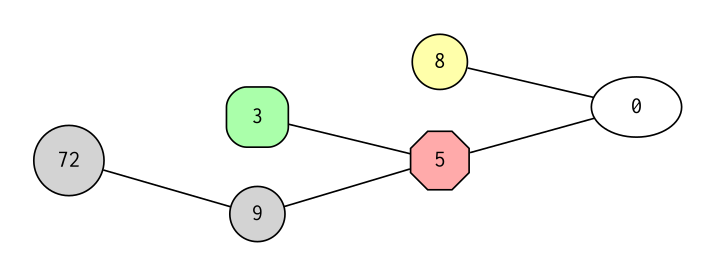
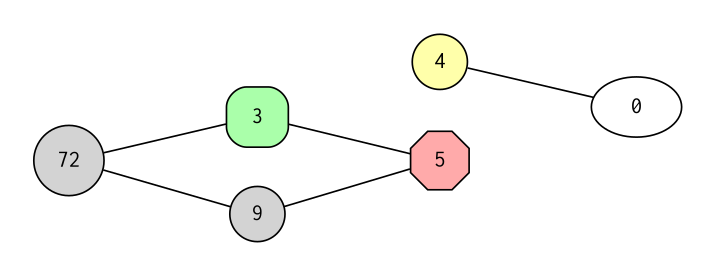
(440, 62) -> (440, 62)
(532, 135) -> none
none -> (165, 138)
